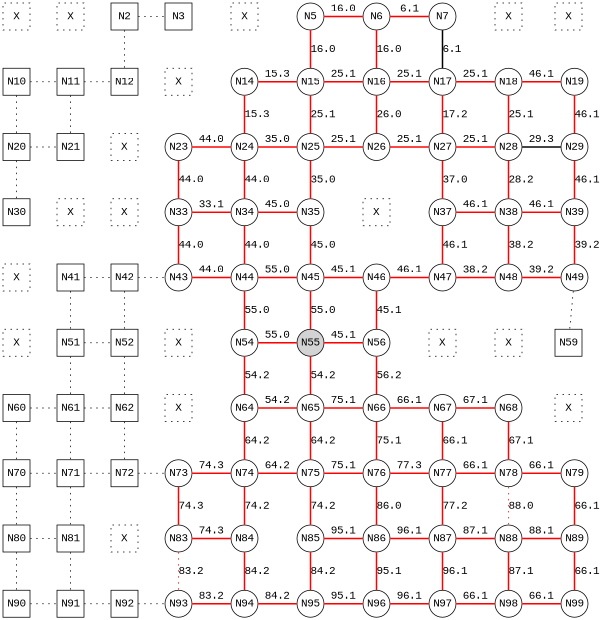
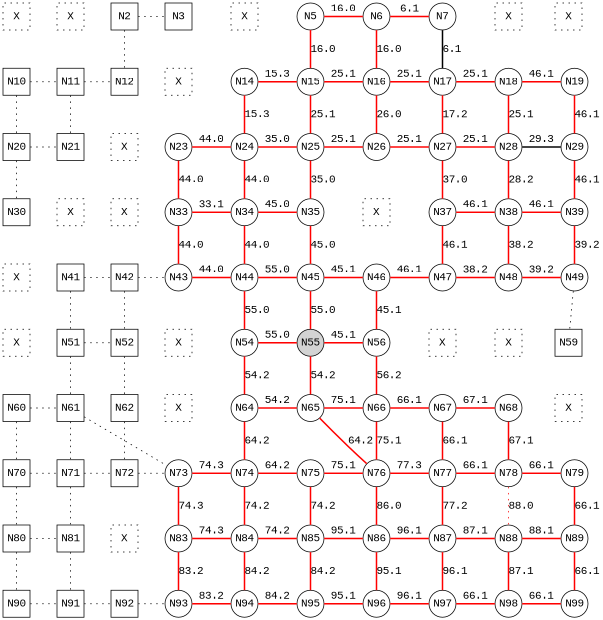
(98, 408) -> (130, 444)
(310, 441) -> (343, 441)
none -> (278, 538)
(178, 571) -> (178, 571)
